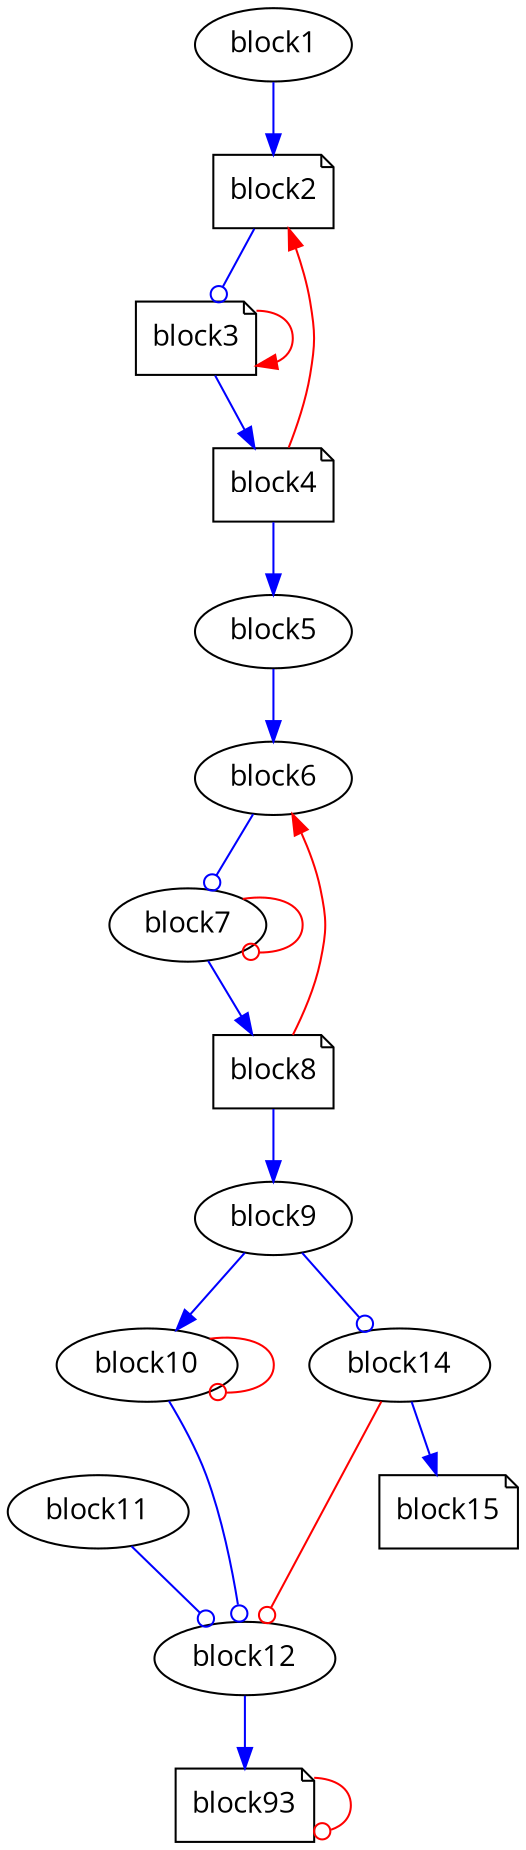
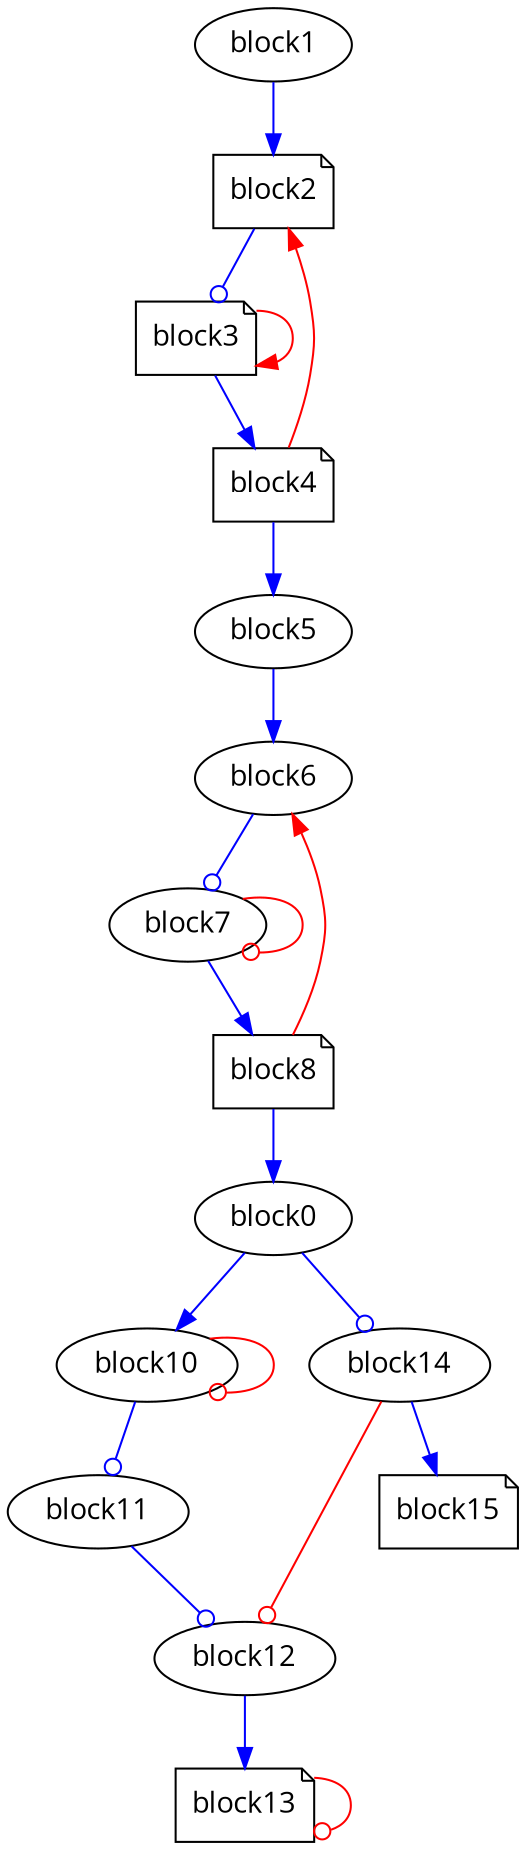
(273, 1218) -> (273, 1218)
(214, 1499) -> (125, 1430)
(245, 1805) -> (245, 1805)
